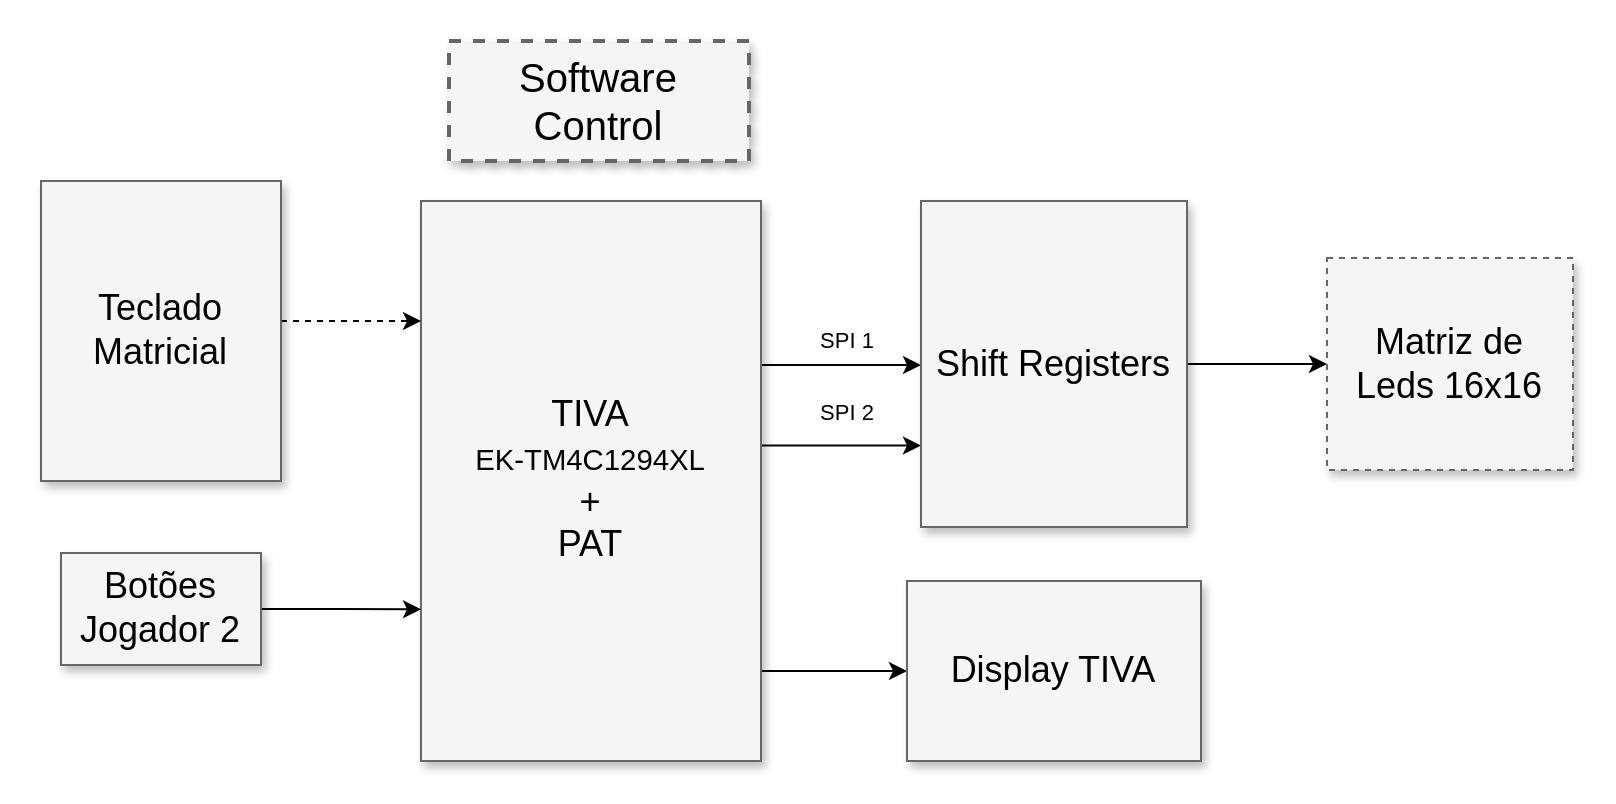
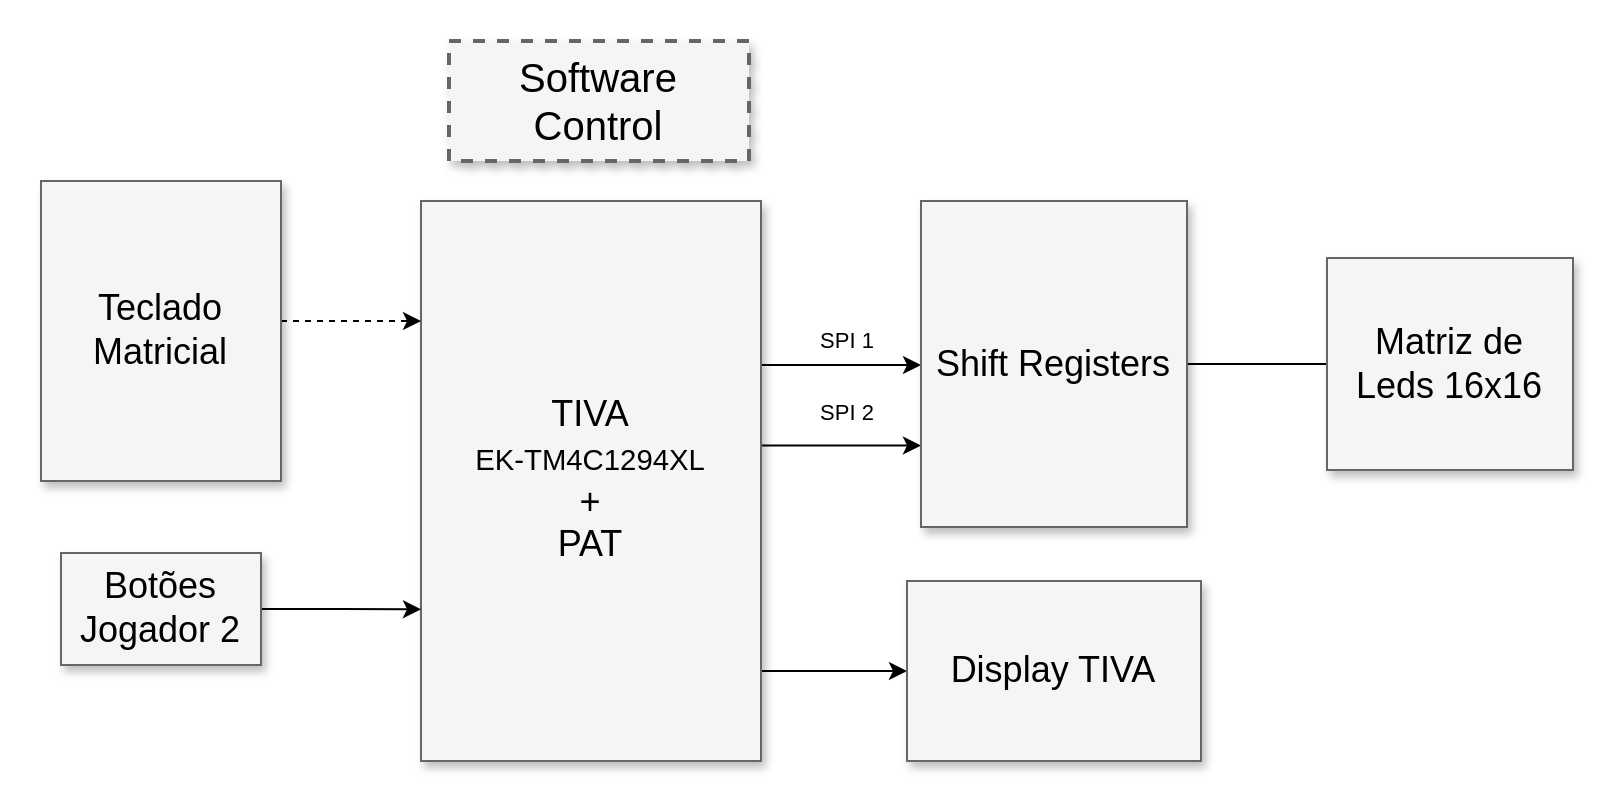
(1312, 364) -> (1318, 364)
(1450, 364) -> (1450, 364)
